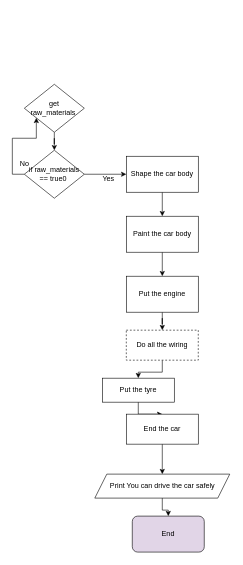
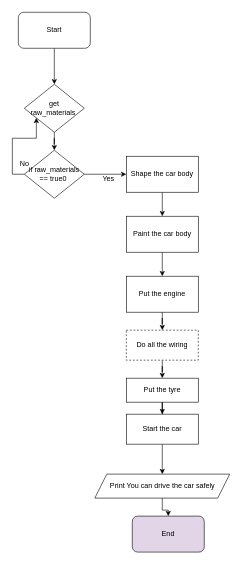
none -> (54, 30)
none -> (54, 78)
(138, 390) -> (162, 390)
(162, 429) -> (162, 429)
